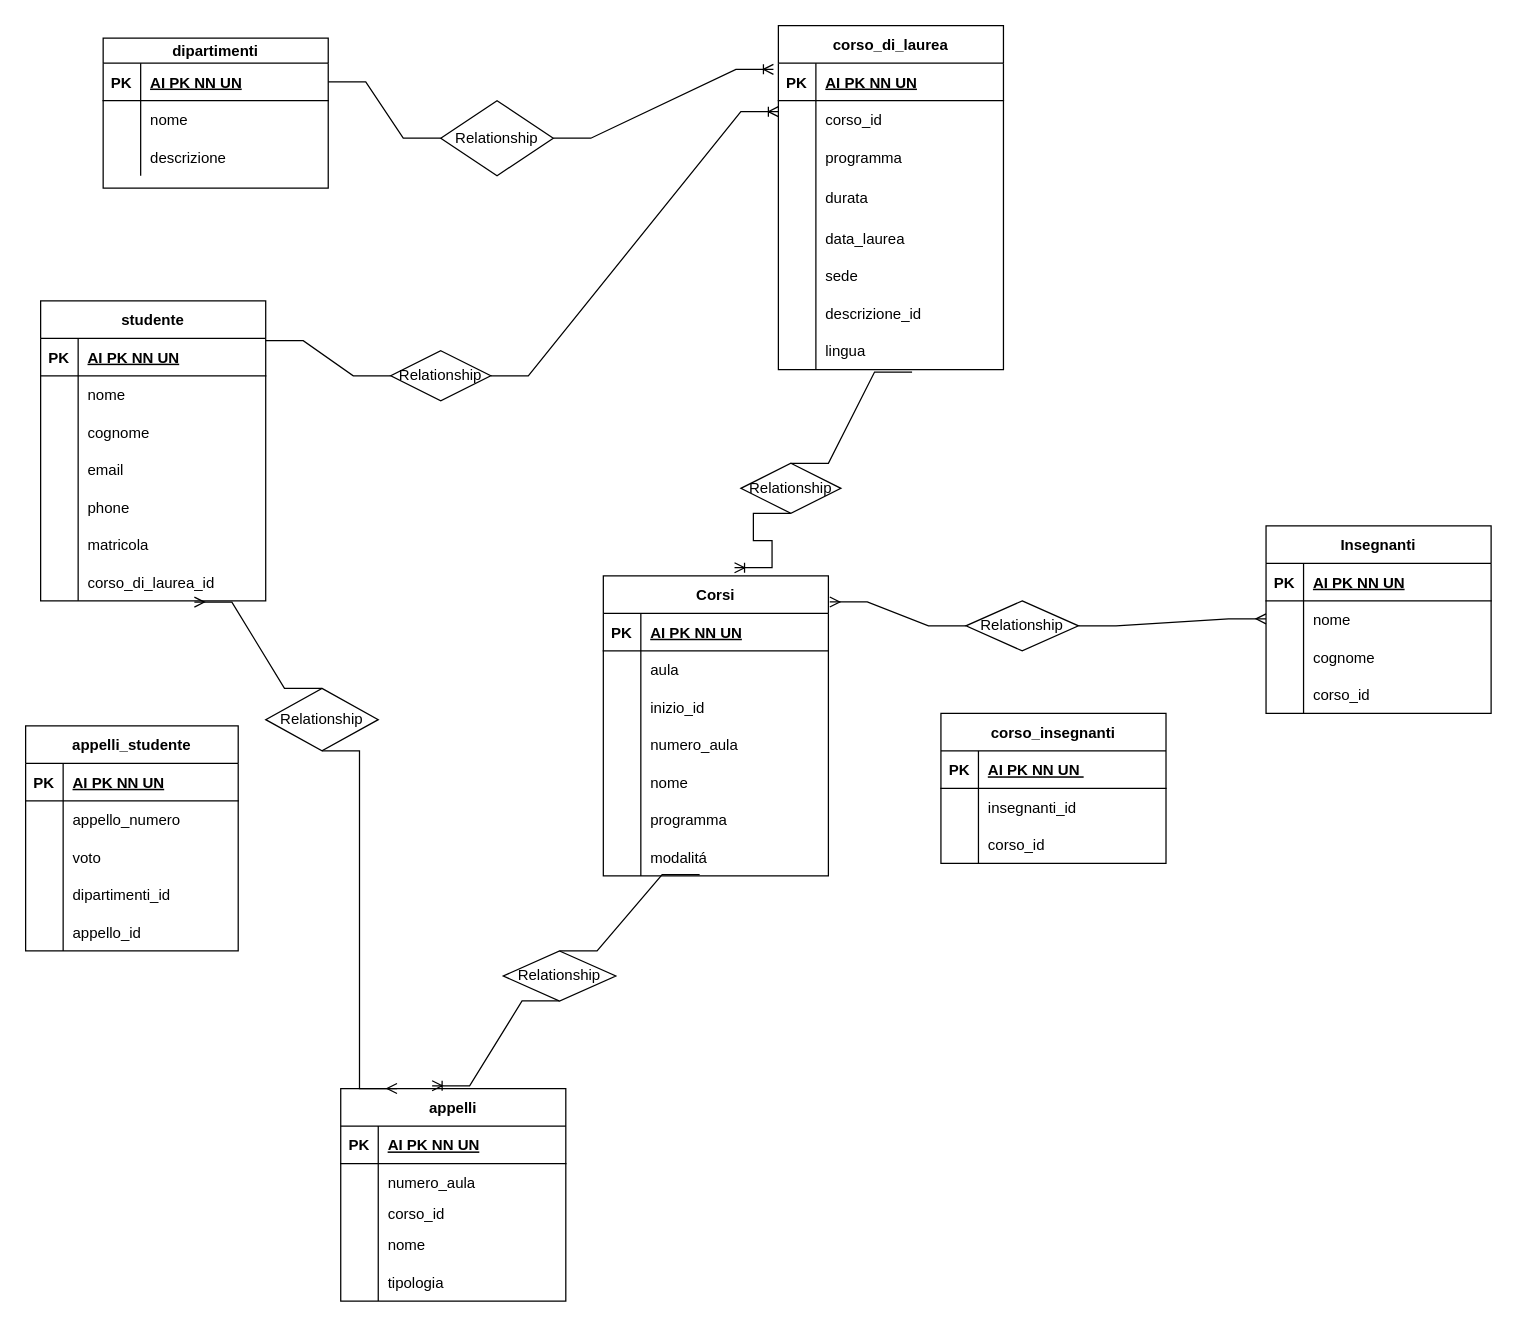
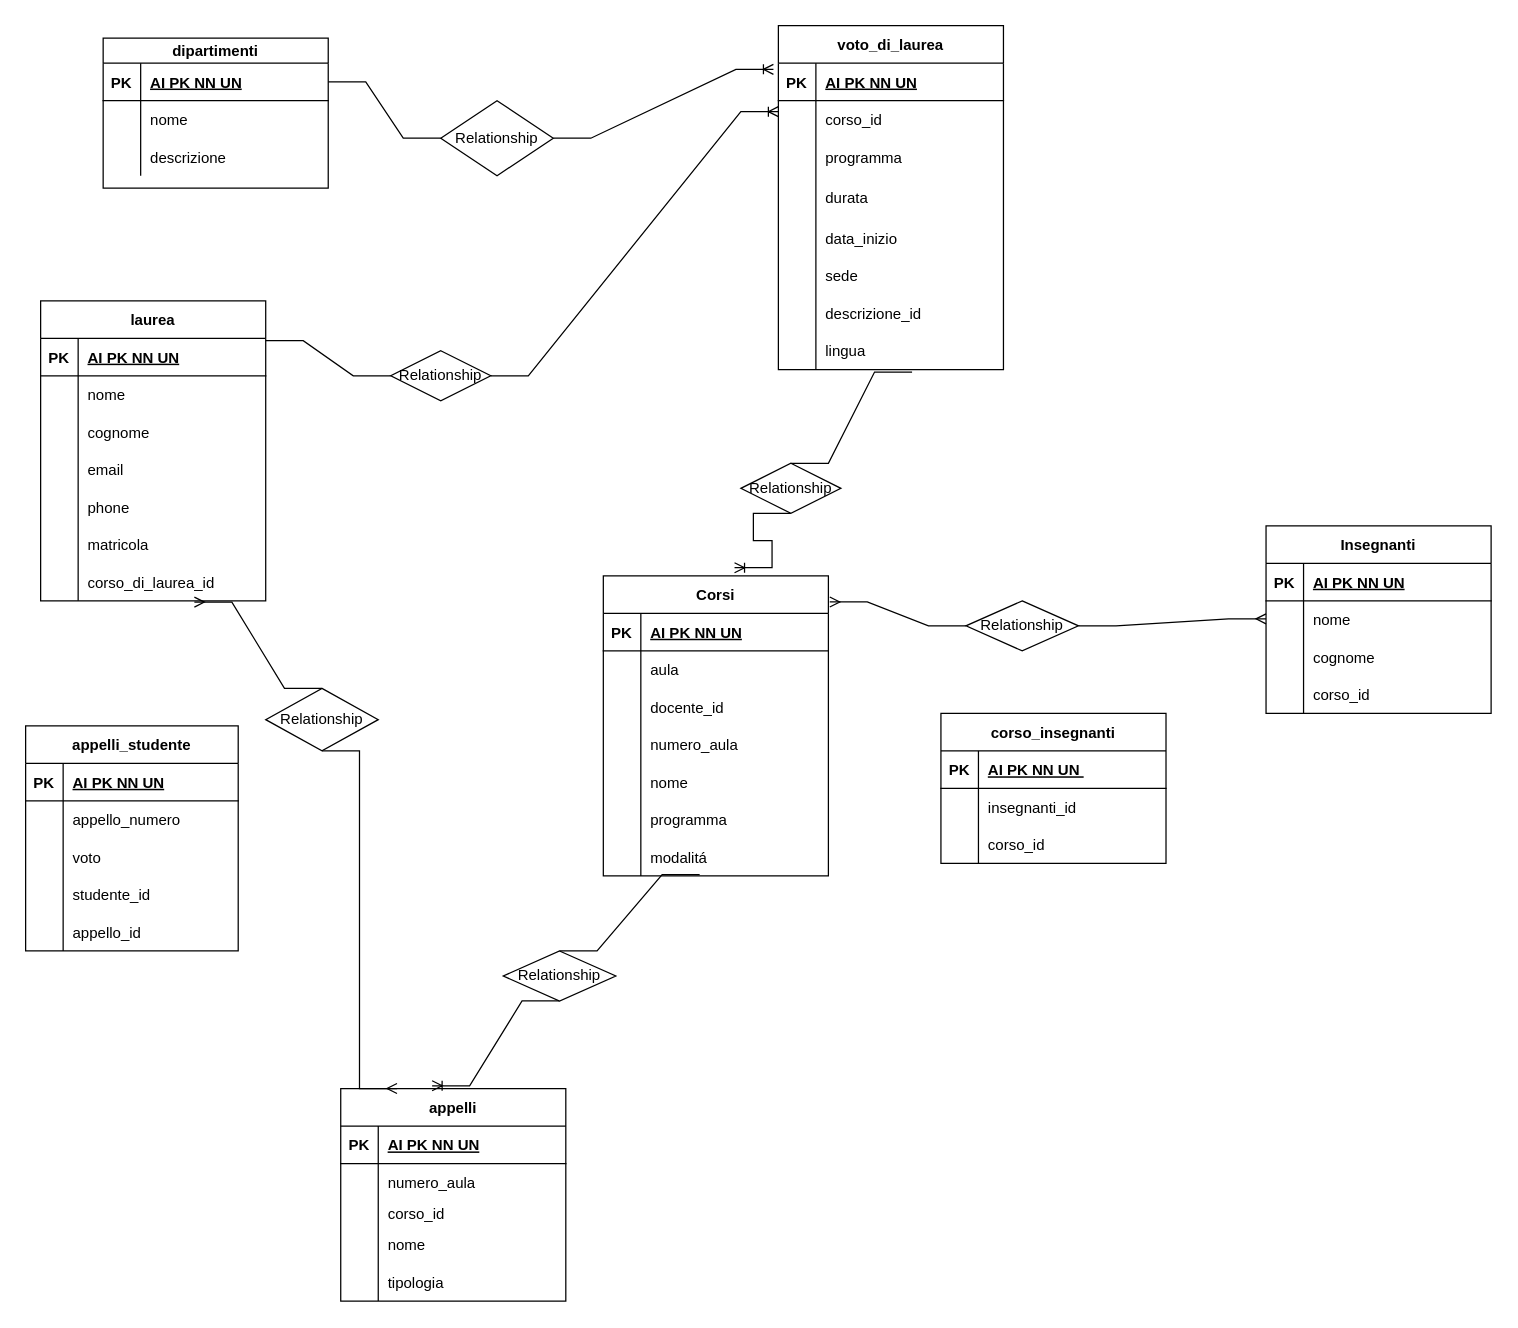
(890, 45) -> (890, 45)
(869, 239) -> (865, 239)
(153, 320) -> (153, 320)
(680, 708) -> (690, 708)
(128, 895) -> (117, 895)
